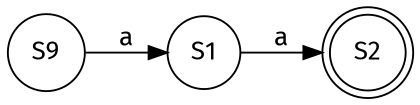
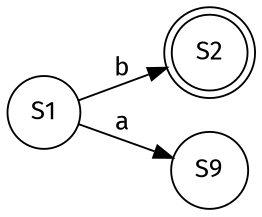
(282, 39) -> (122, 69)
(117, 53) -> (117, 138)
